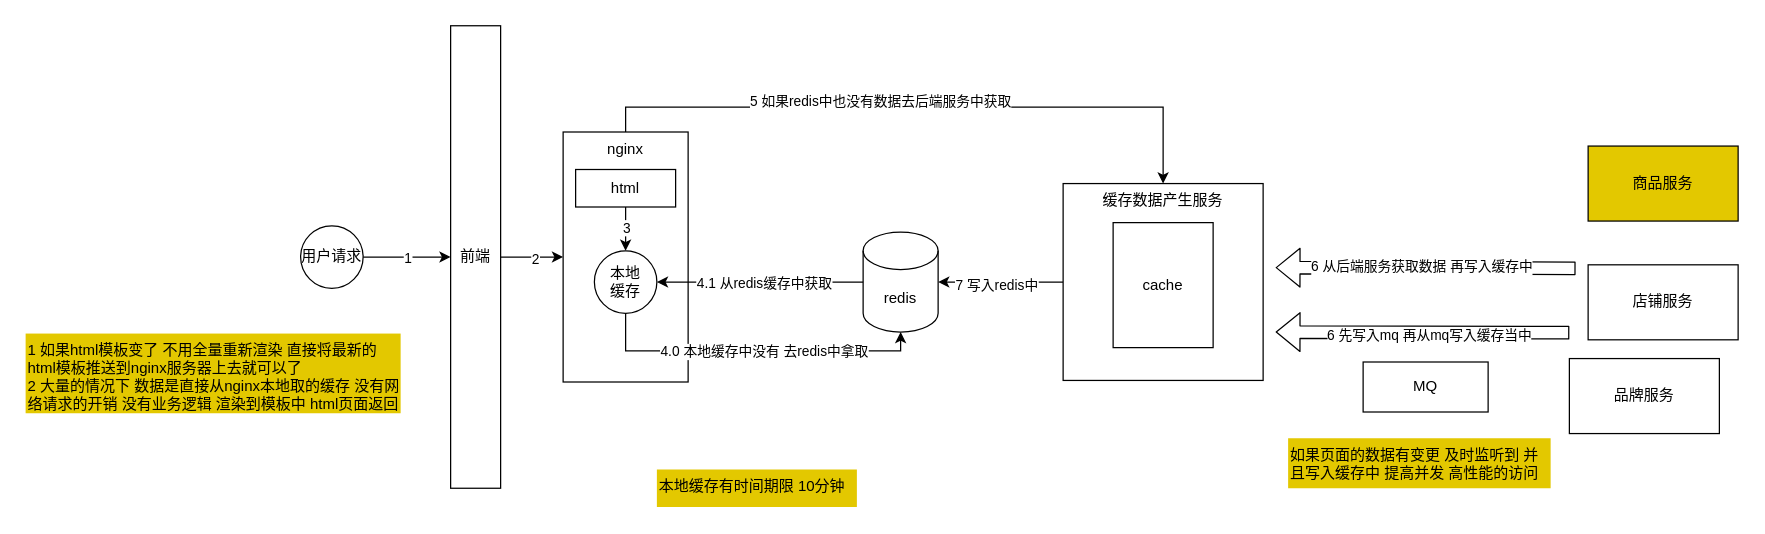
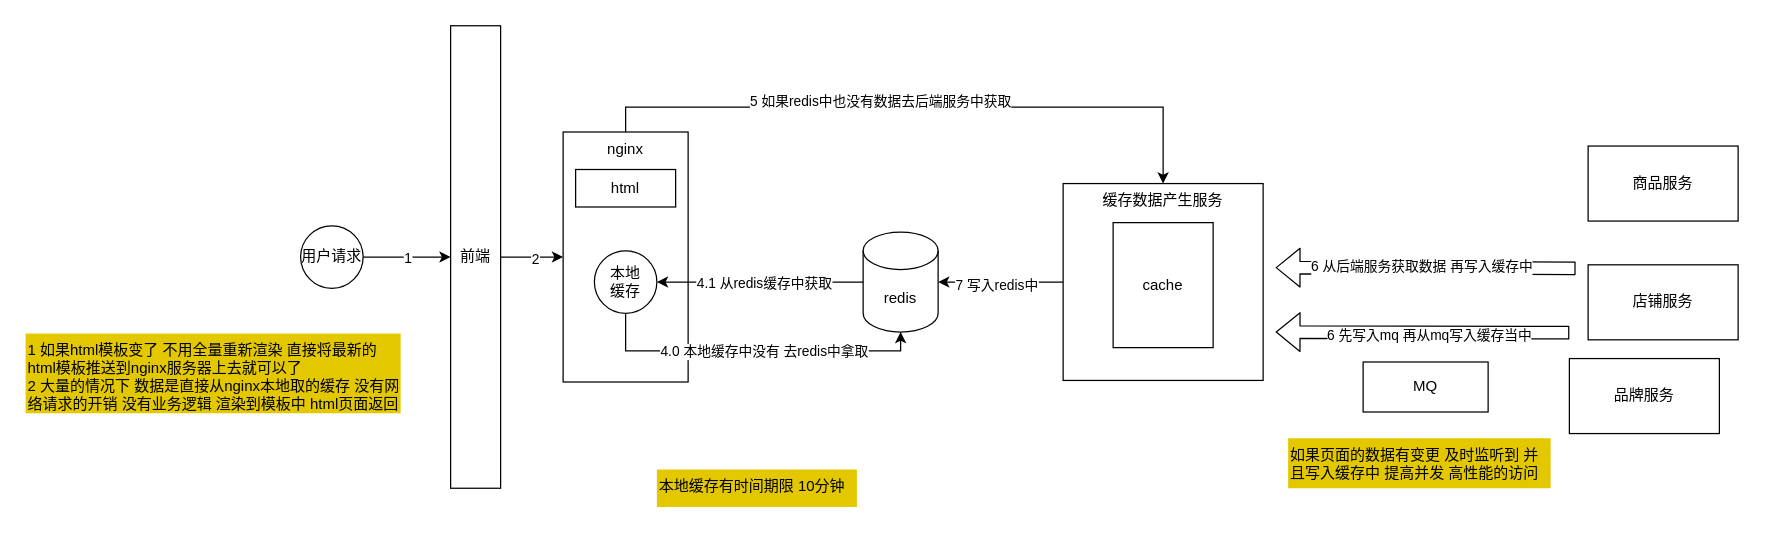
(1663, 183) -> (1663, 183)
(626, 224) -> none
